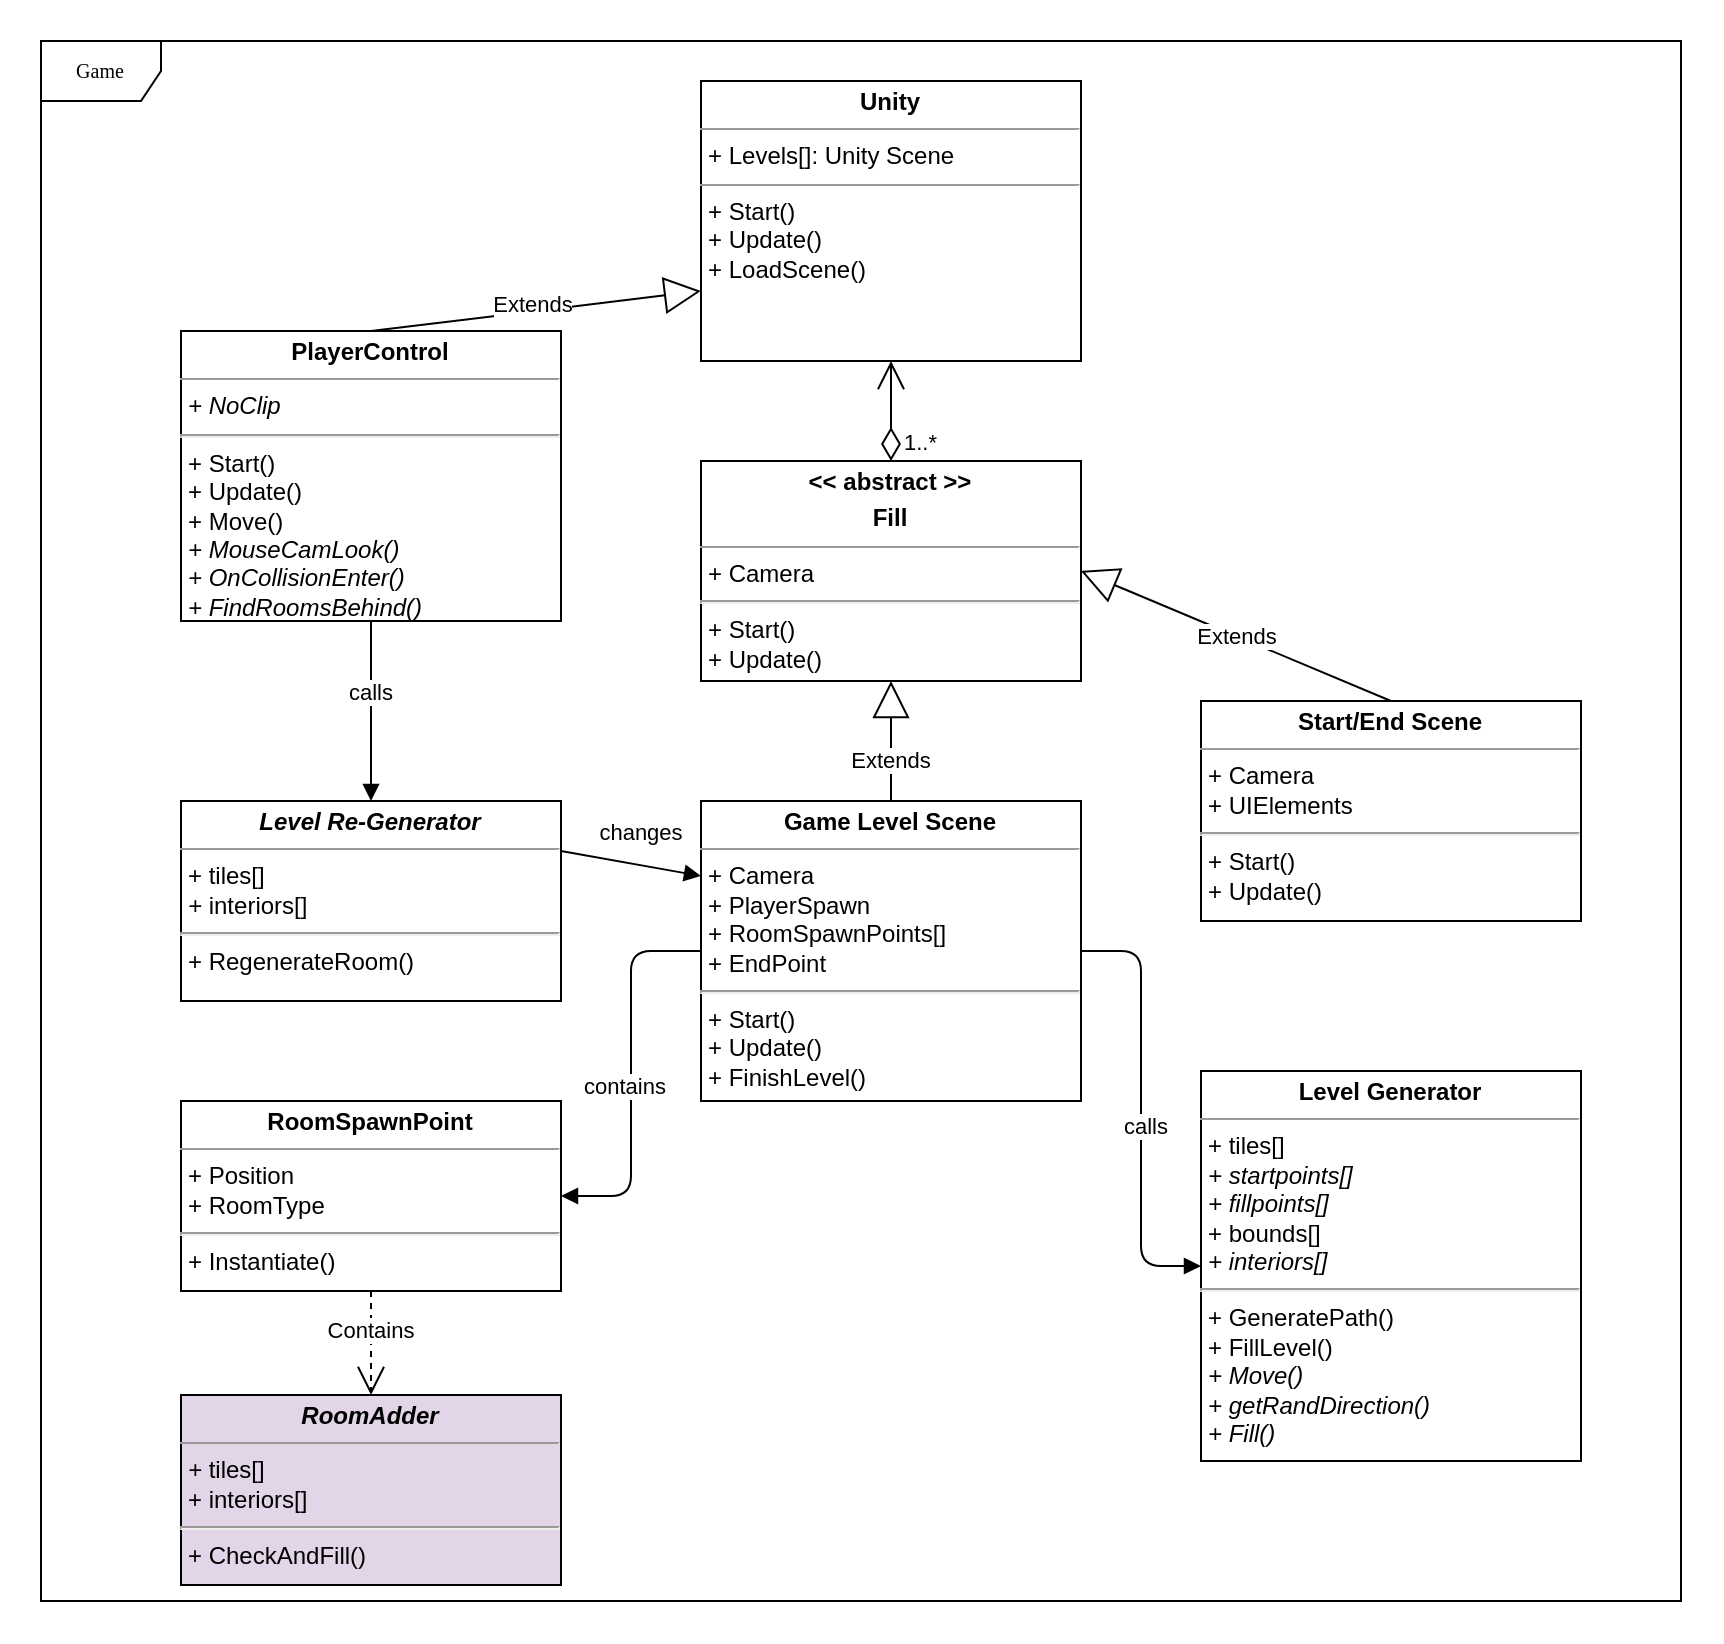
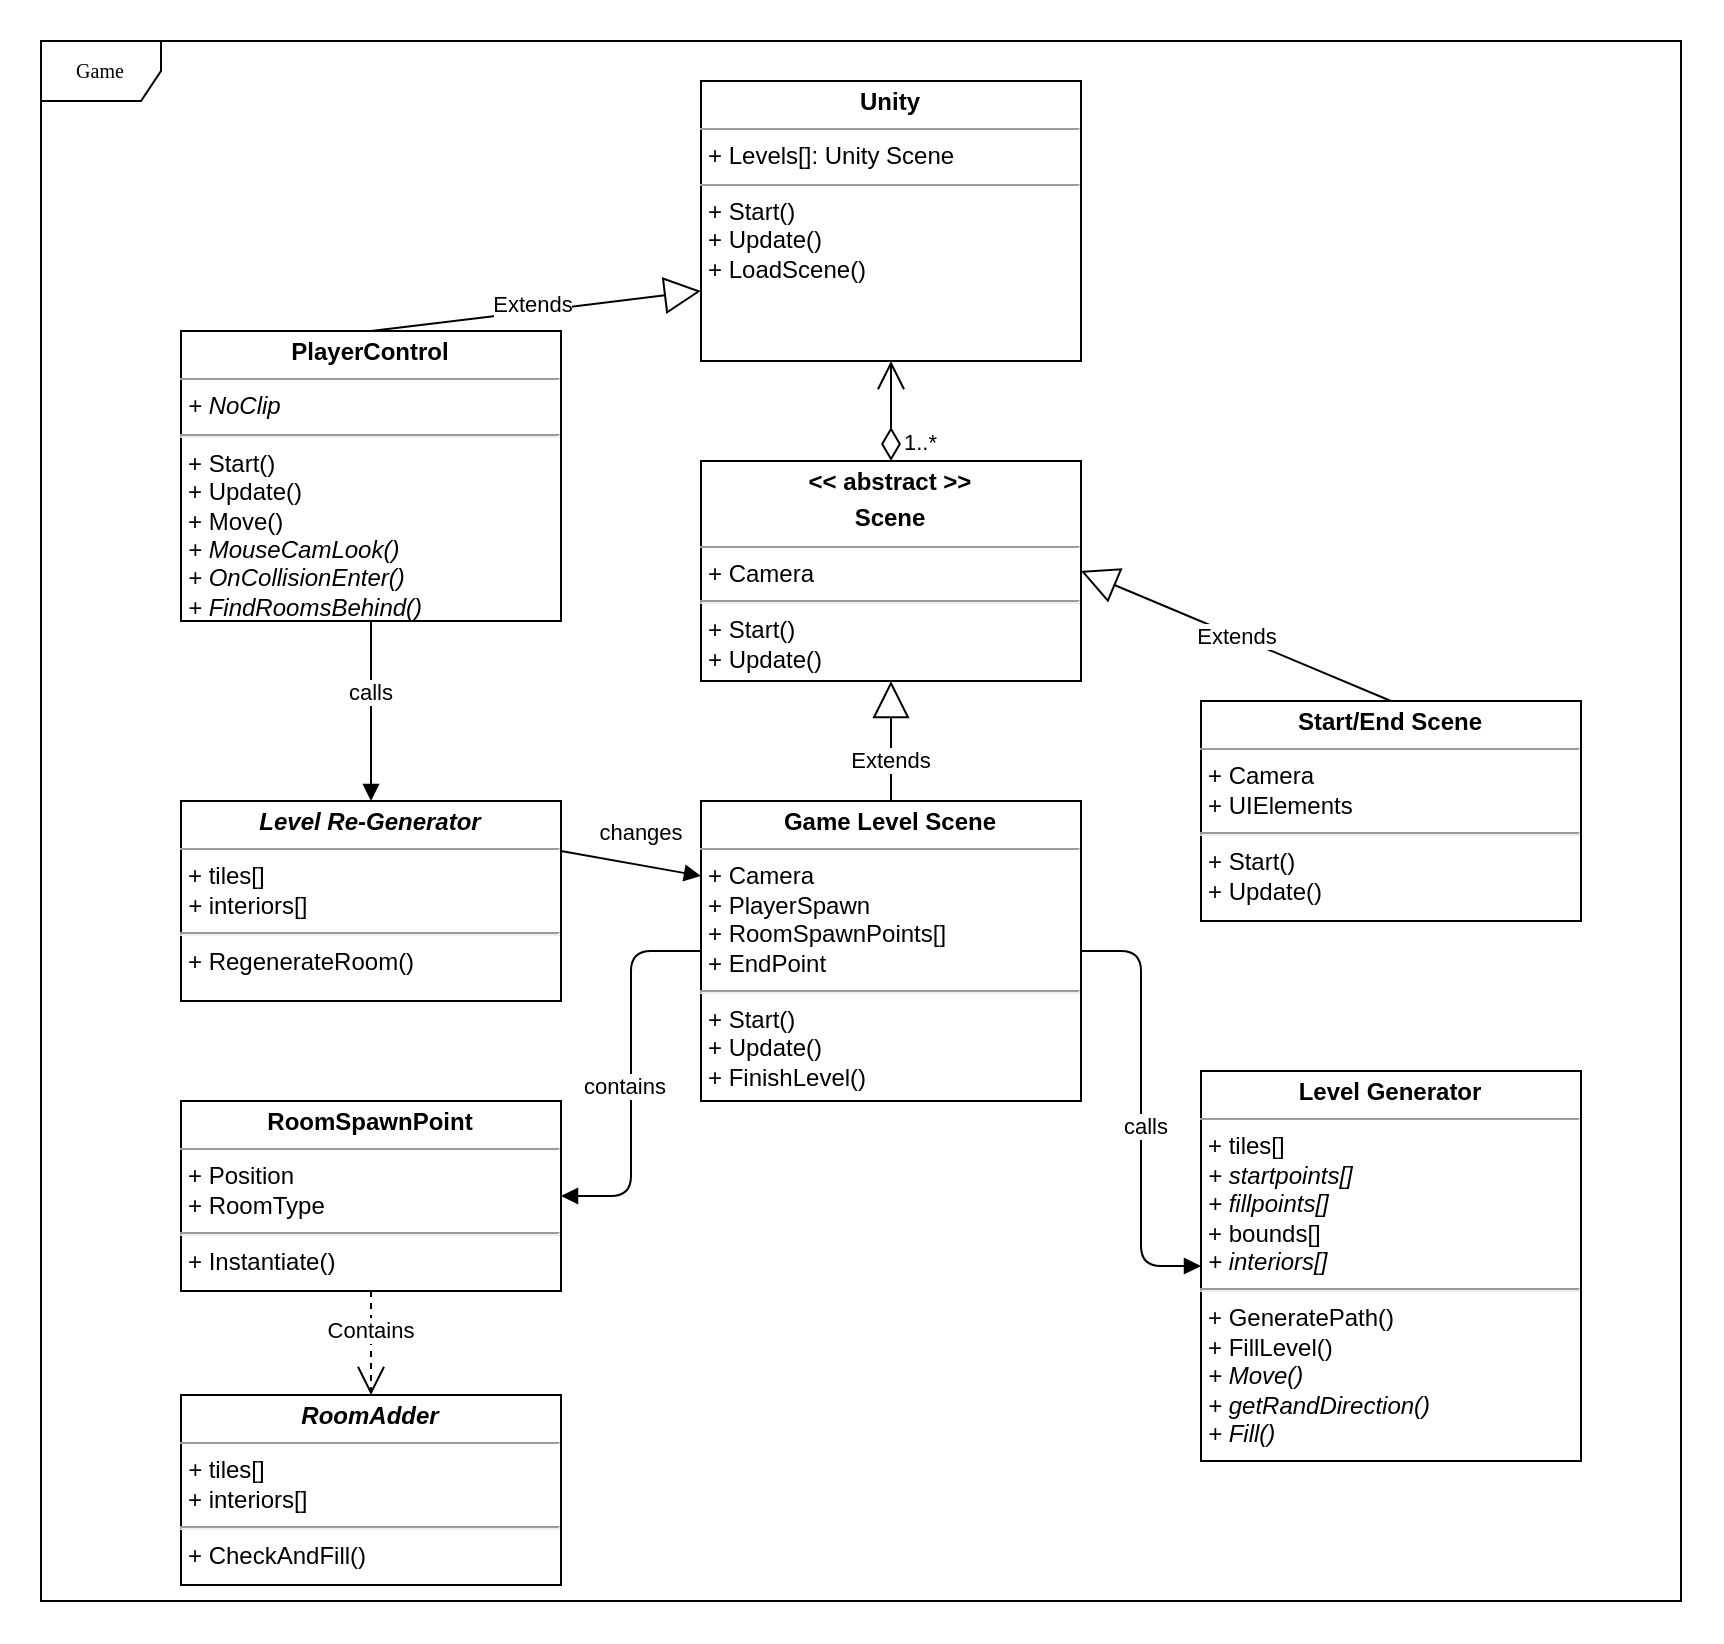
(789, 533) -> (789, 533)
(371, 1490) -> (371, 1490)
